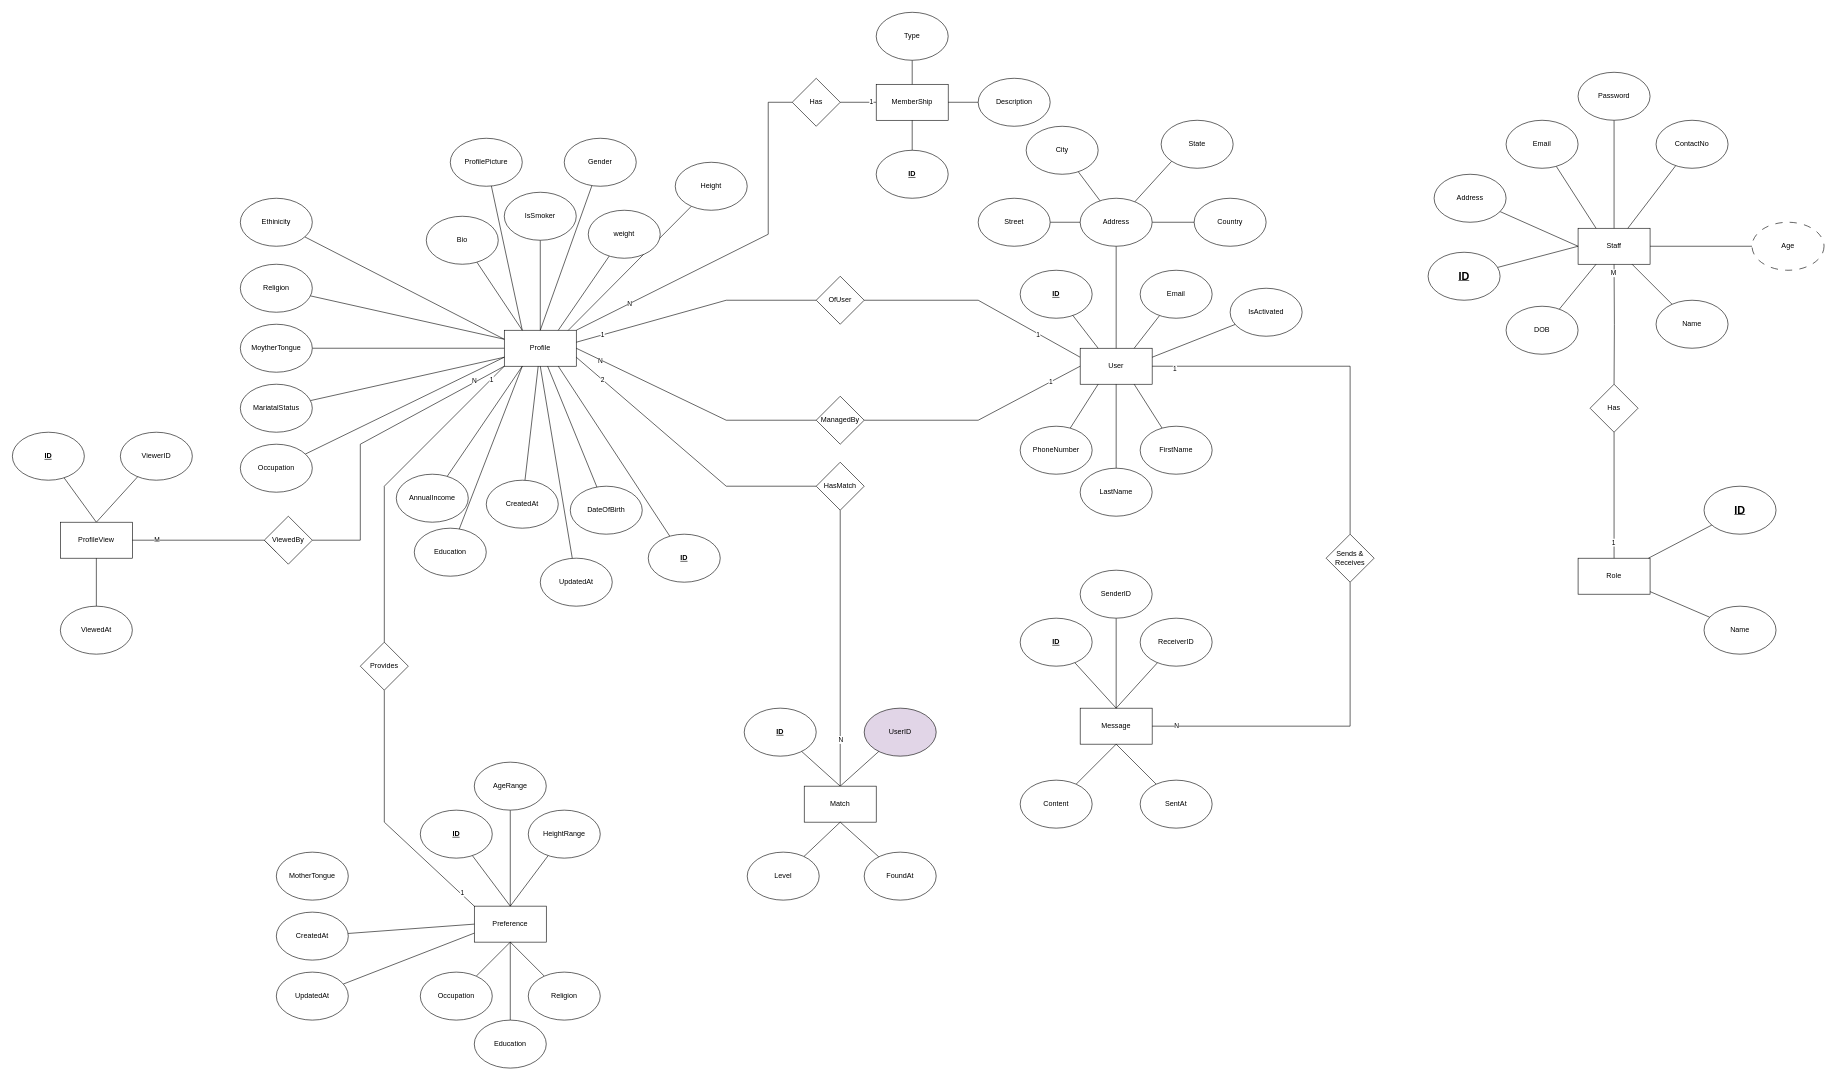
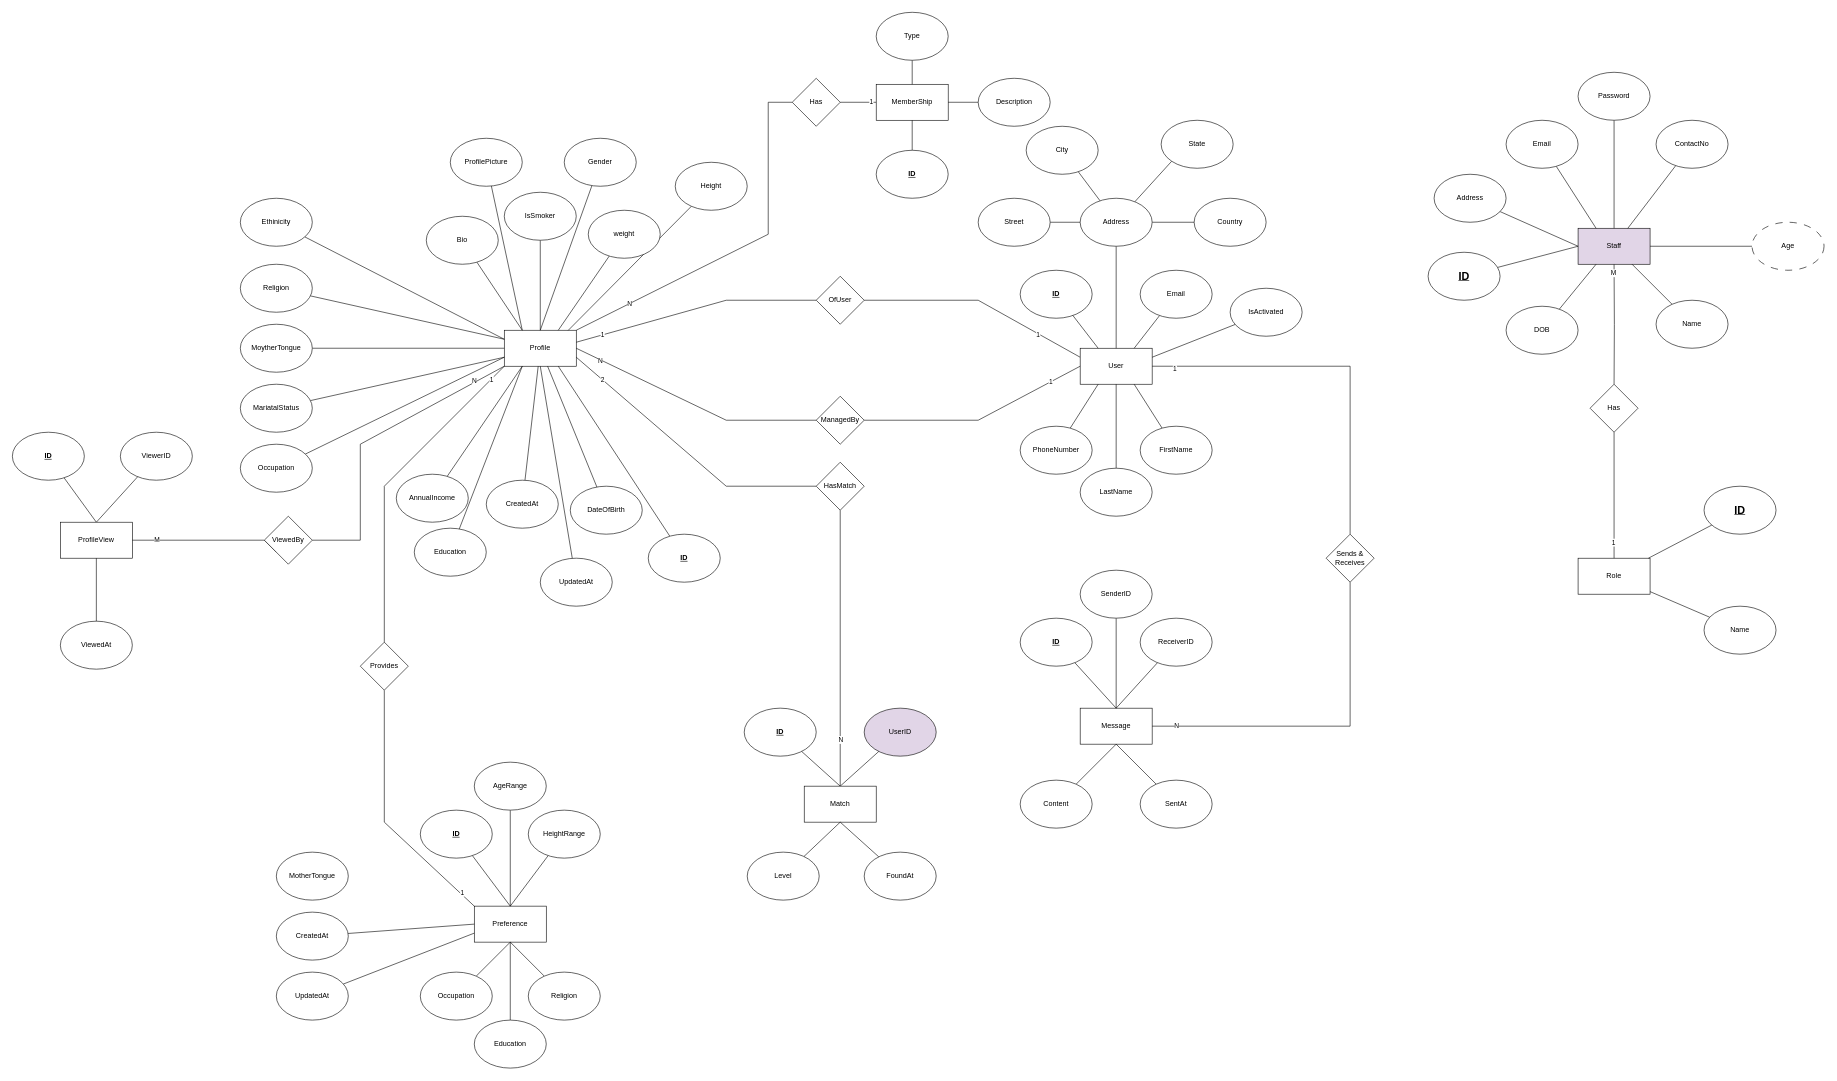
(1614, 246) -> (1614, 246)
(96, 630) -> (96, 645)
